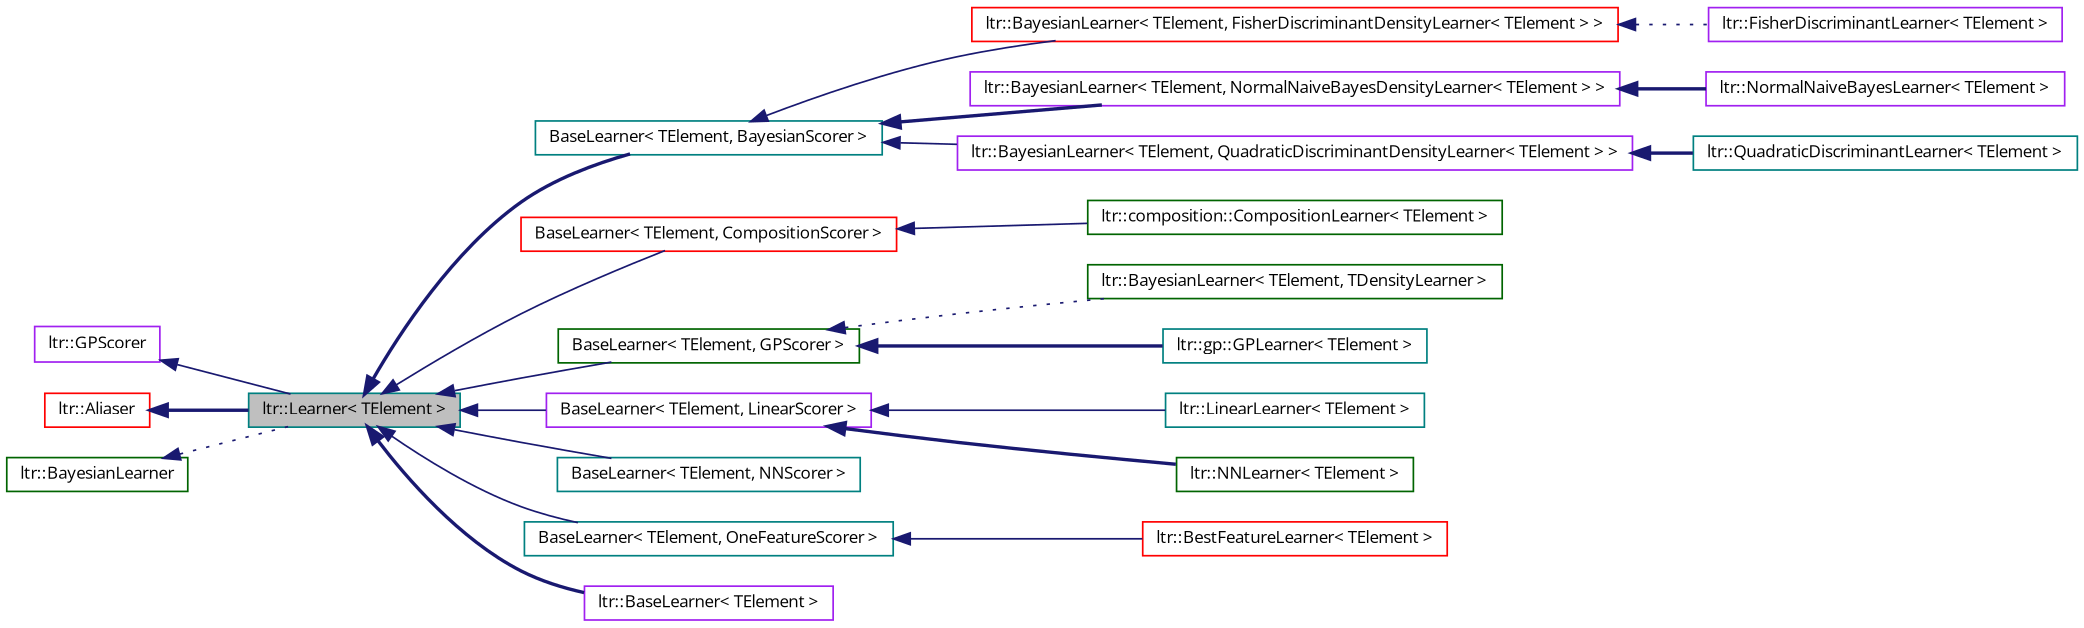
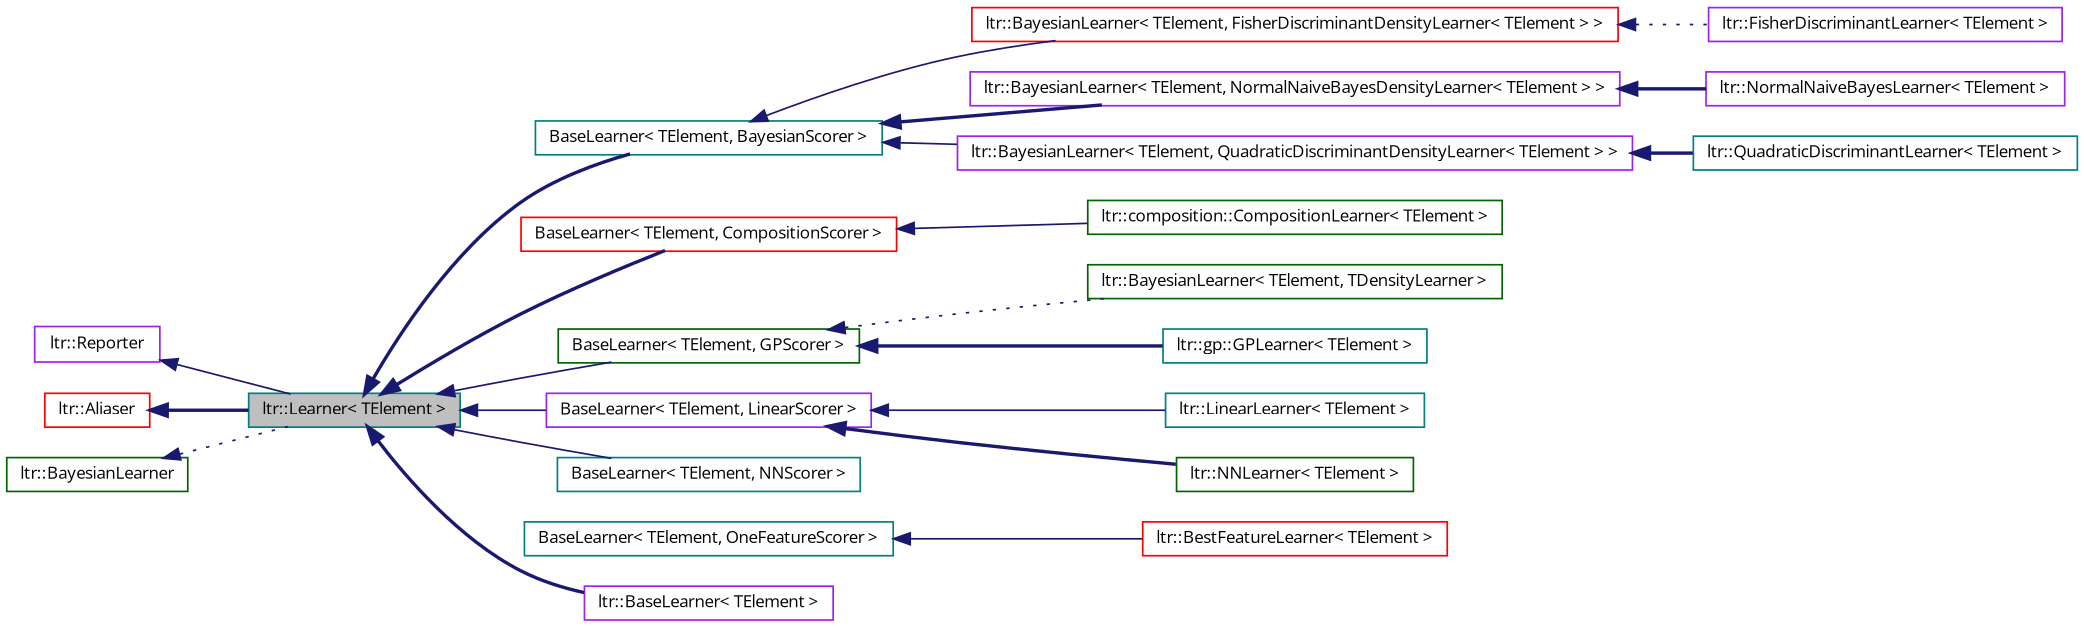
(527, 311) -> (527, 311)
(97, 344) -> (97, 344)
(480, 489) -> none
